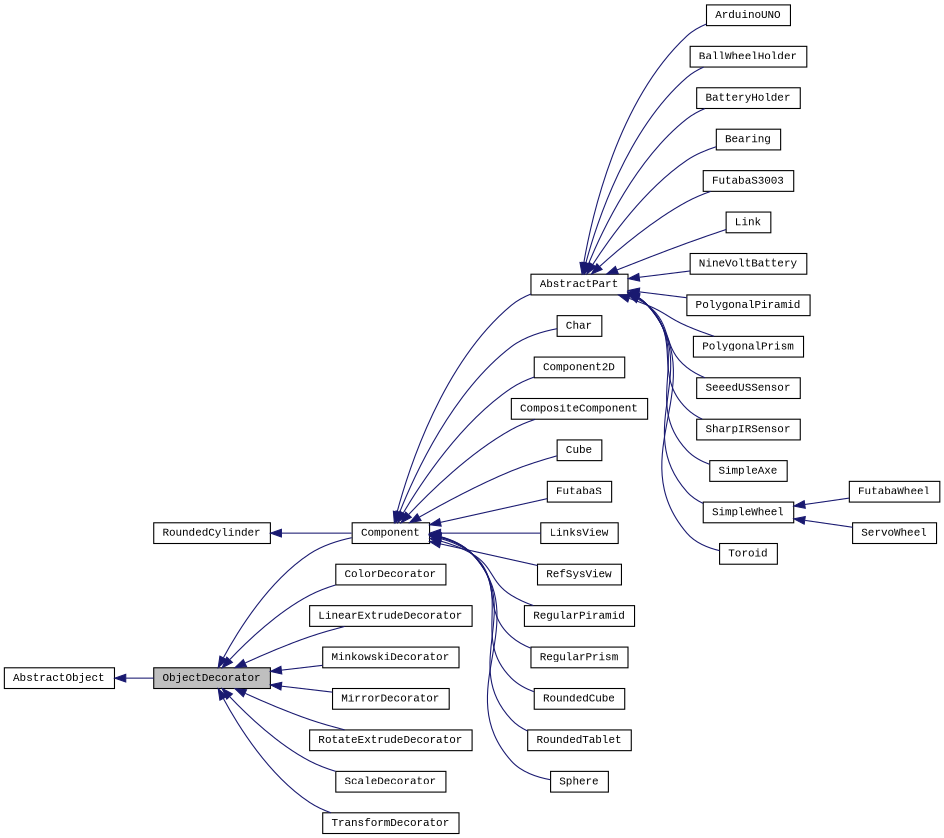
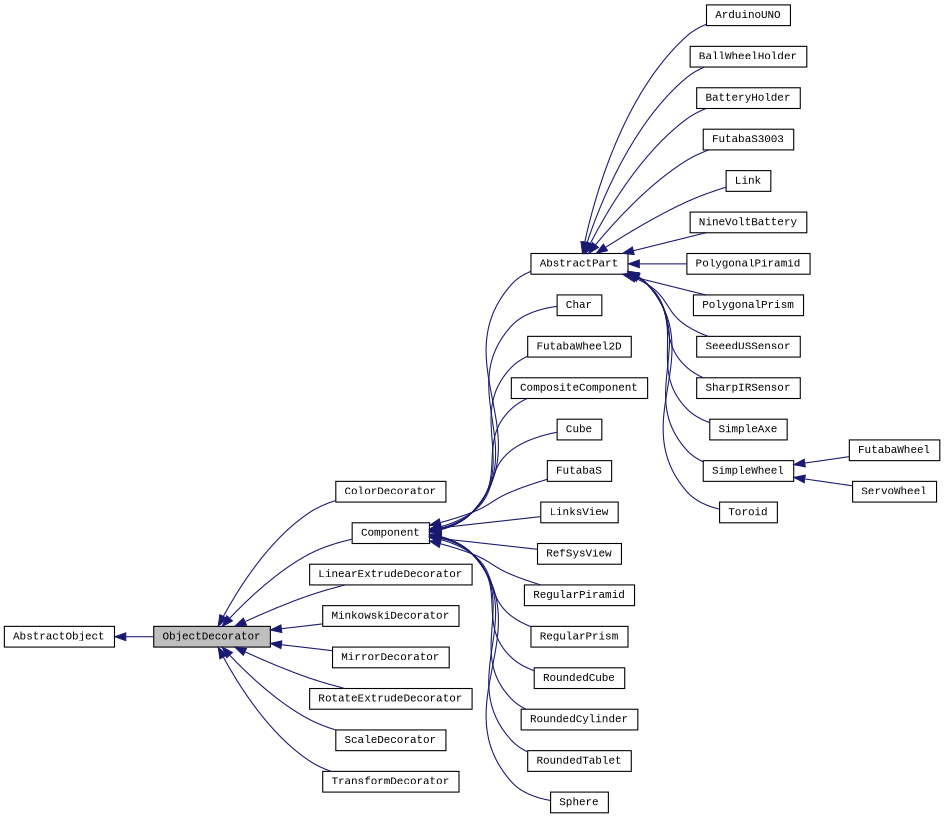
(748, 140) -> none
(579, 367) -> (579, 347)
(317, 533) -> (493, 617)
